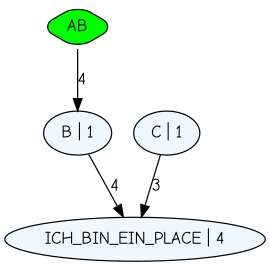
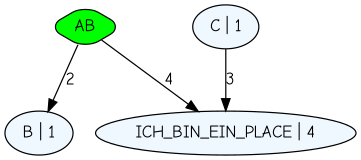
(82, 80) -> (71, 80)
(103, 180) -> (145, 72)
